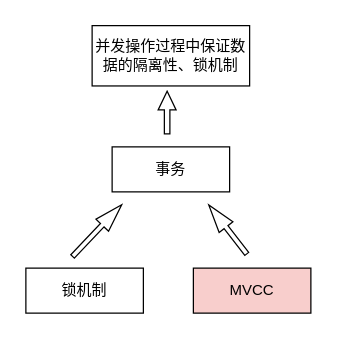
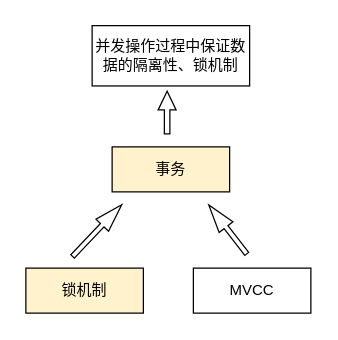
(171, 169) -> (171, 169)
(84, 291) -> (84, 291)
(252, 291) -> (252, 291)
